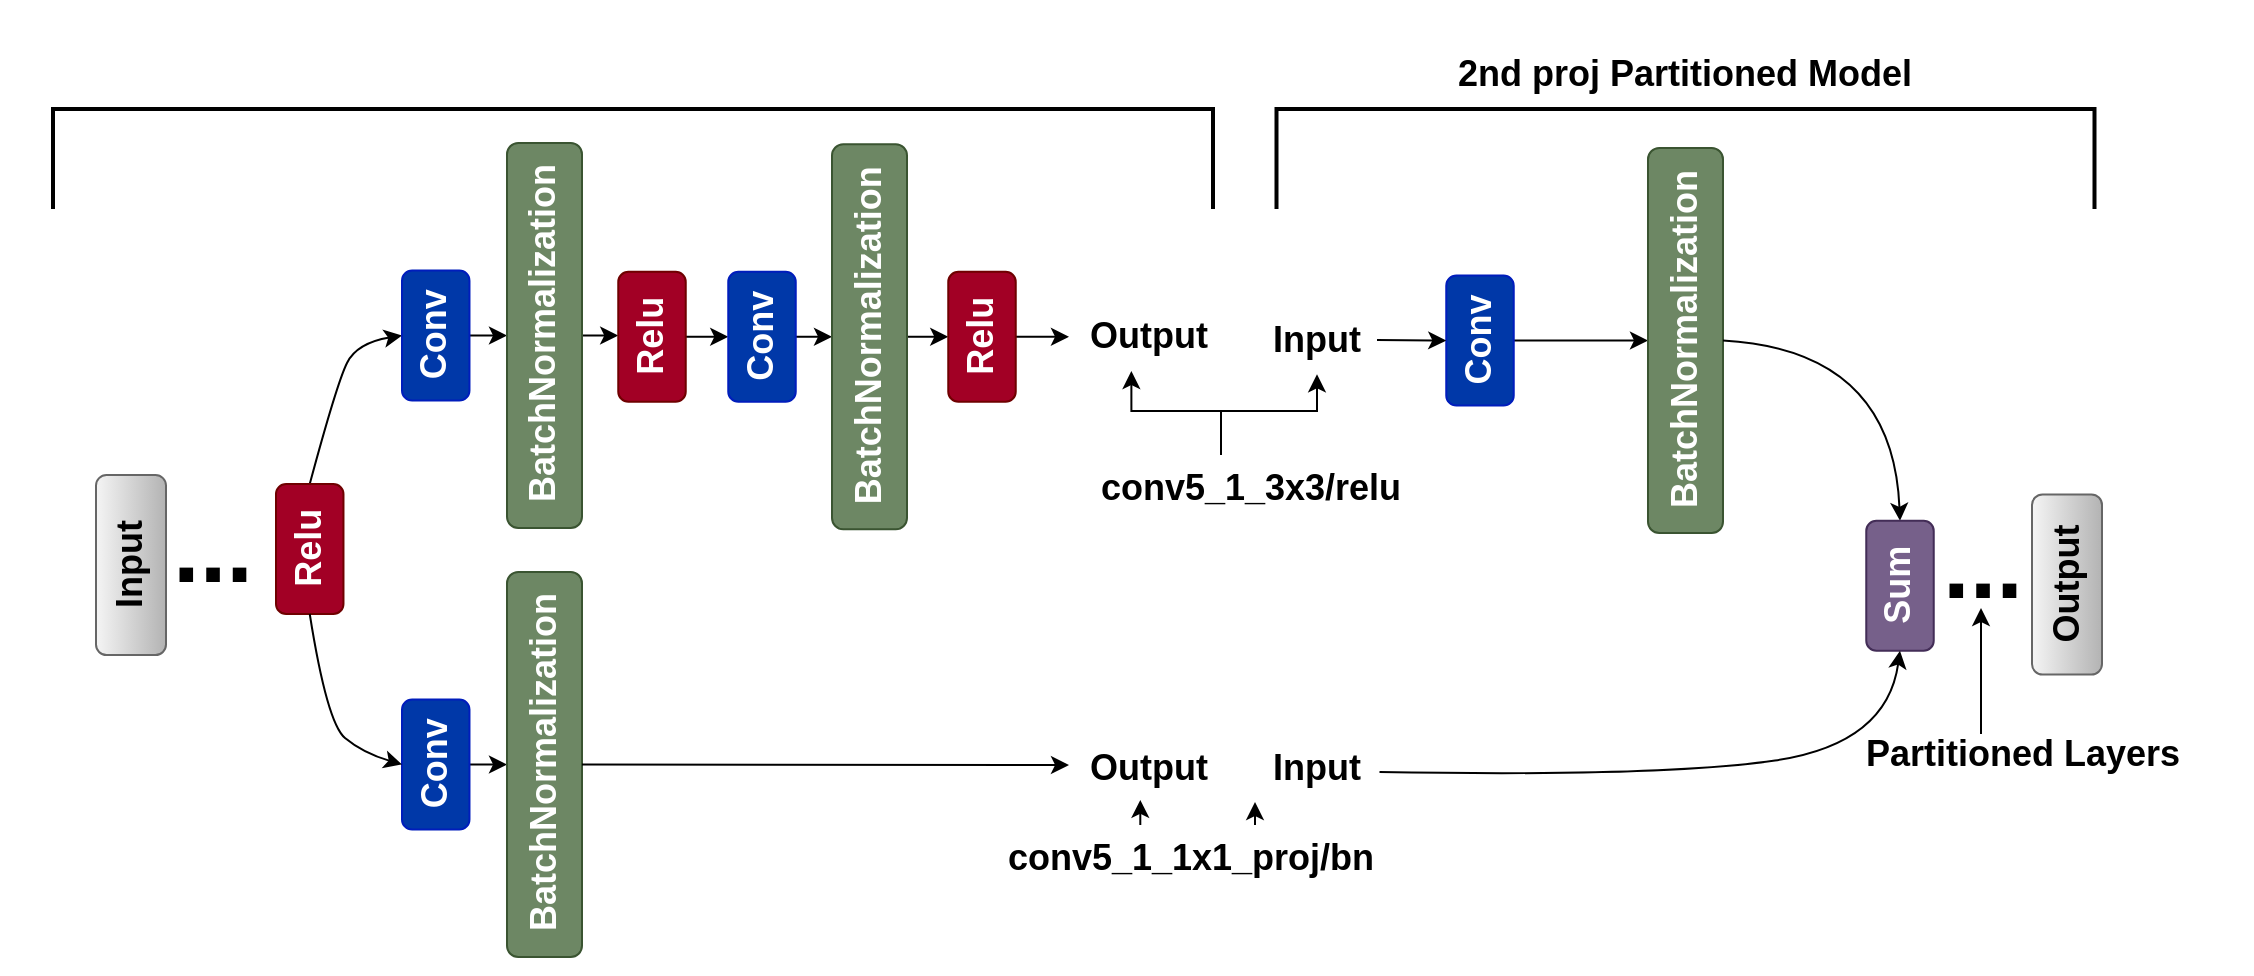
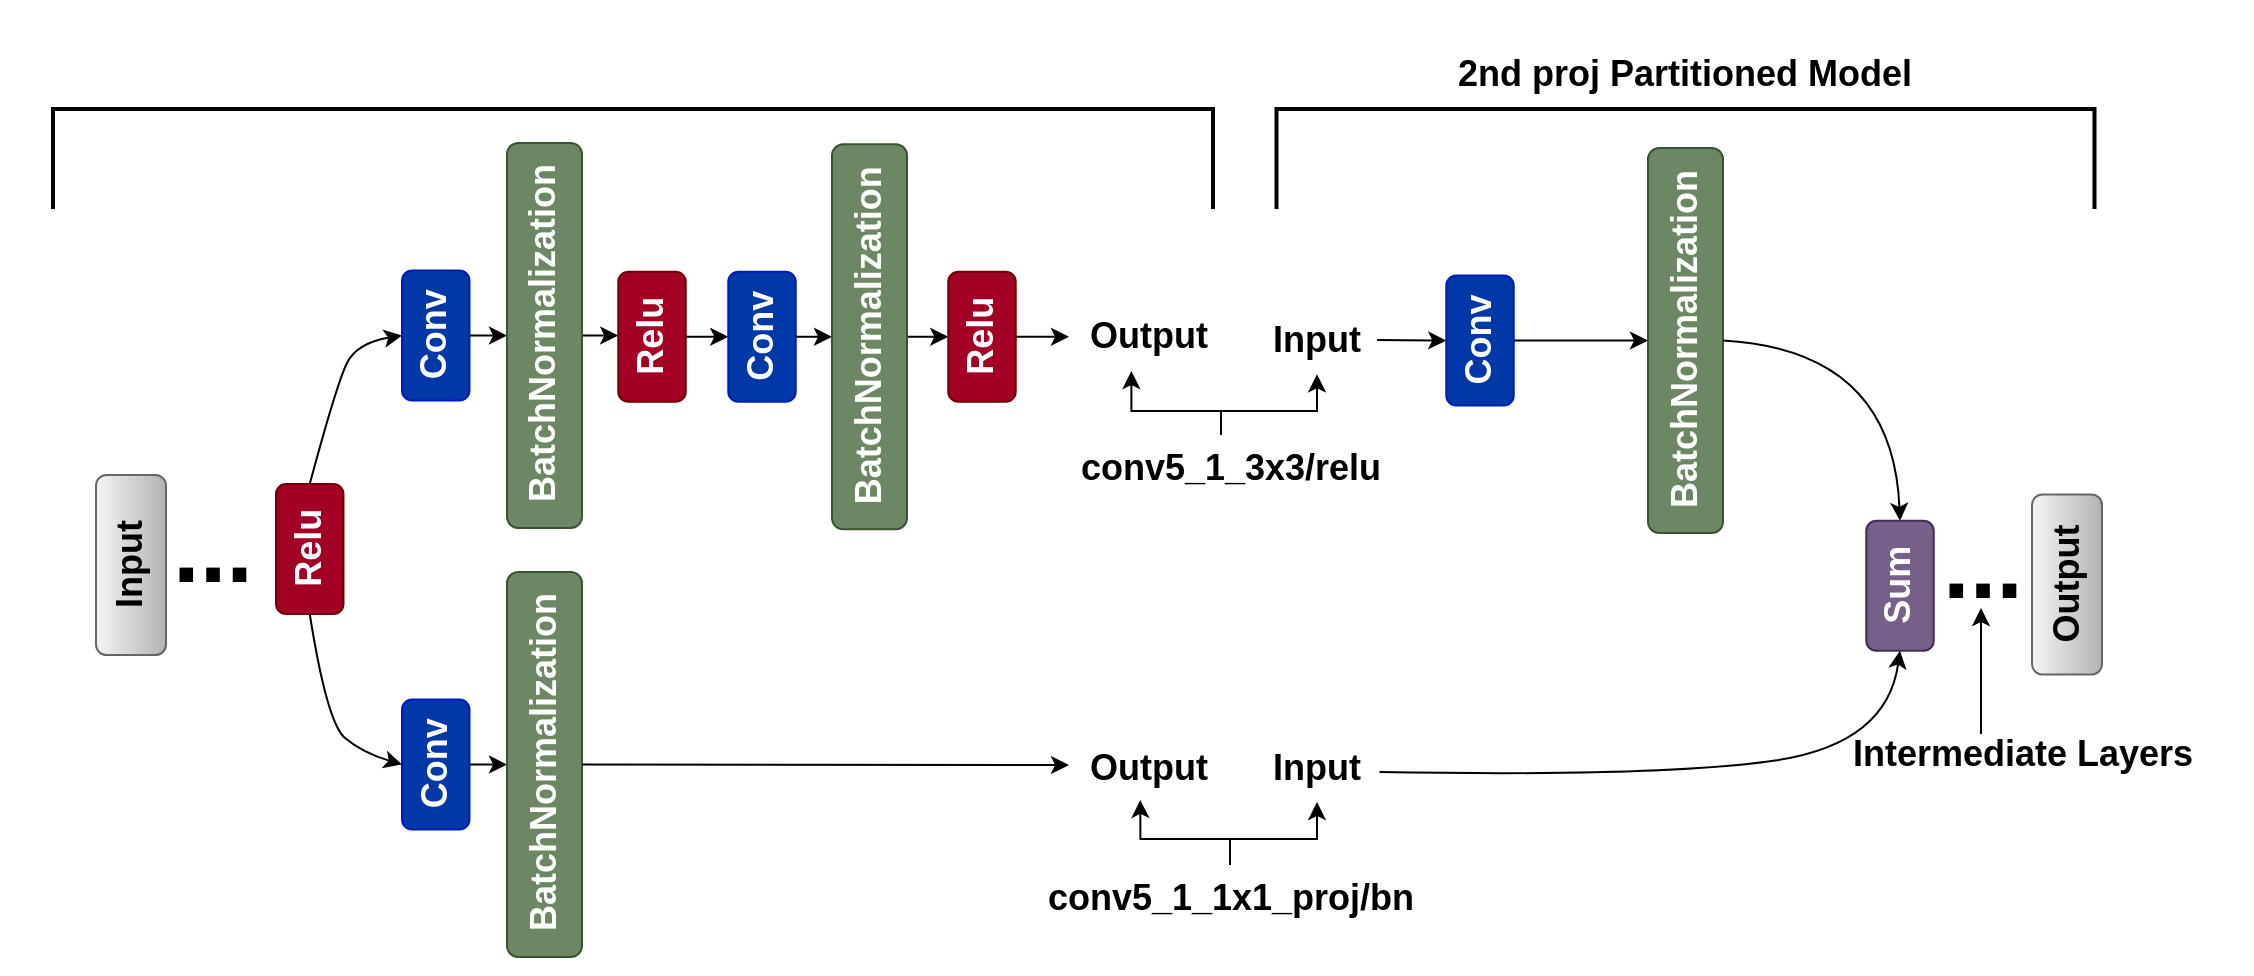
(1250, 489) -> (1230, 469)
(2024, 755) -> (2024, 755)
(1190, 859) -> (1230, 899)
